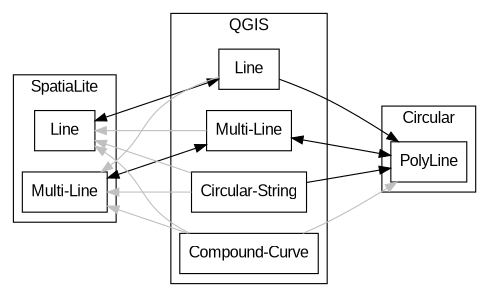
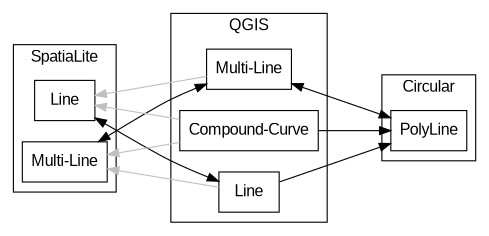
(249, 192) -> none
(346, 212) -> (349, 131)
